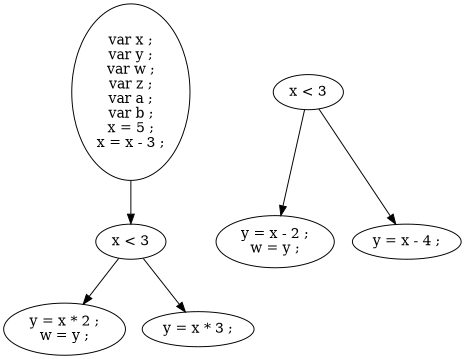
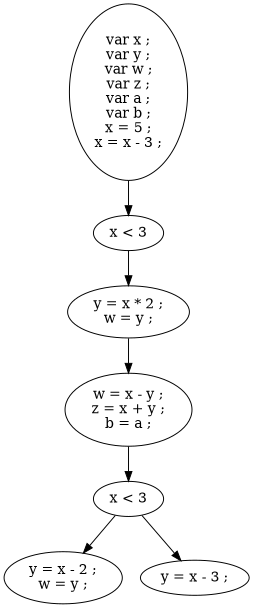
(407, 242) -> (195, 578)
(198, 329) -> none
none -> (129, 410)
